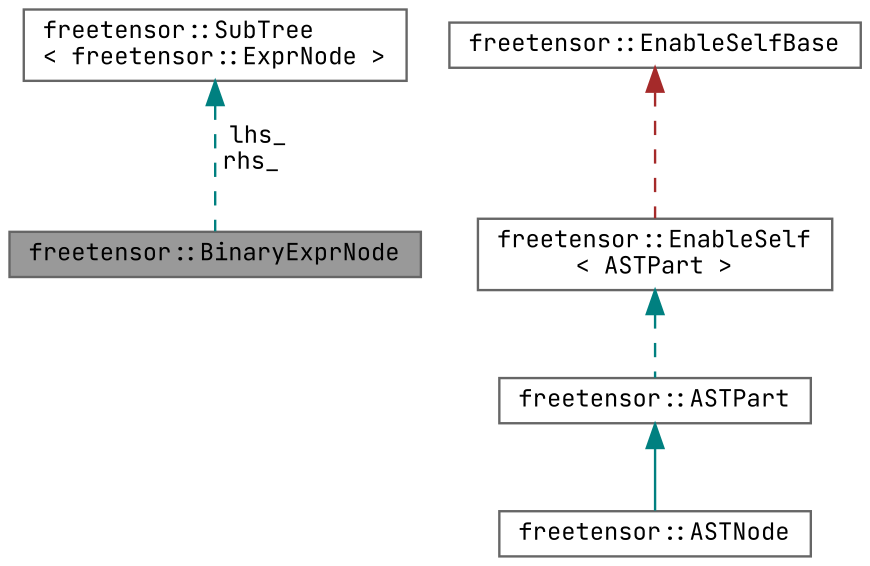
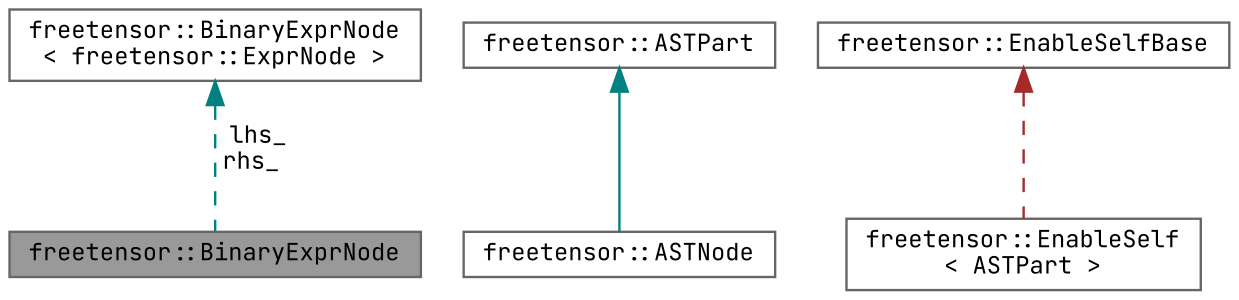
(215, 45) -> (215, 45)
(655, 346) -> none
